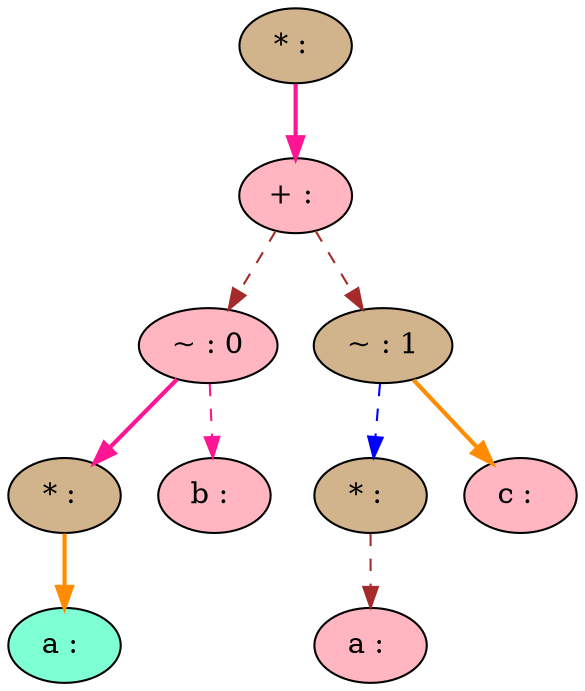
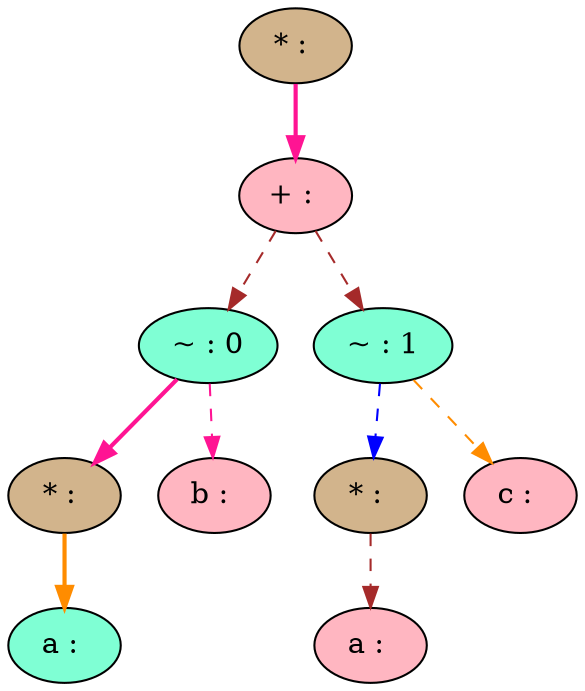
(208, 346) -> (208, 346)
(383, 346) -> (383, 346)
(446, 414) -> (446, 414)
